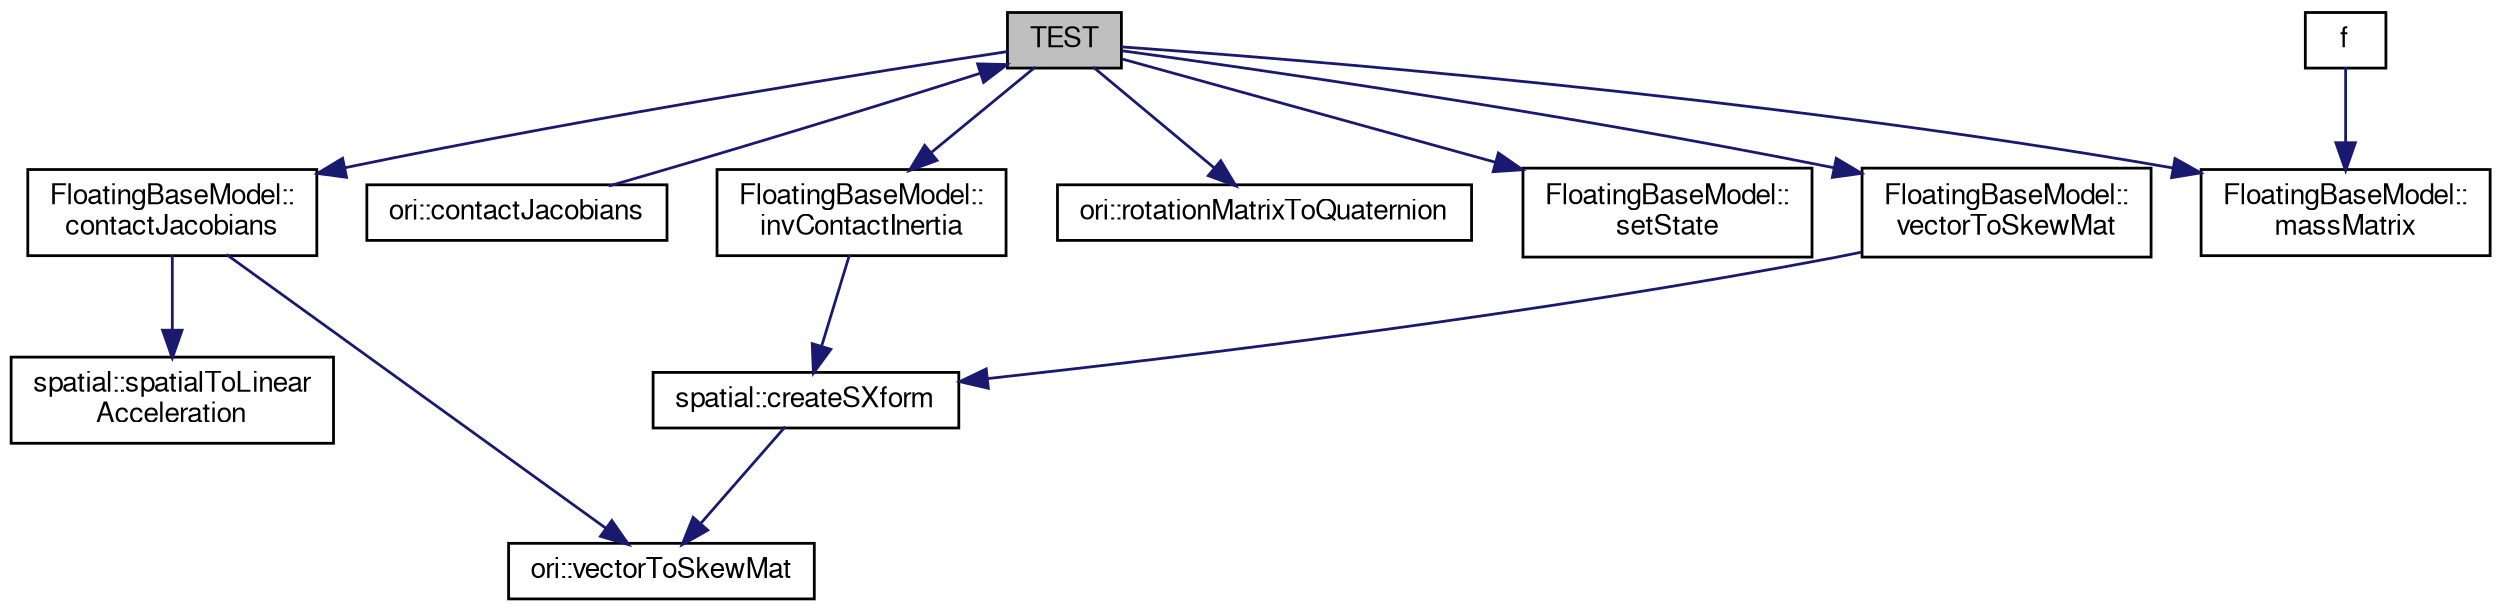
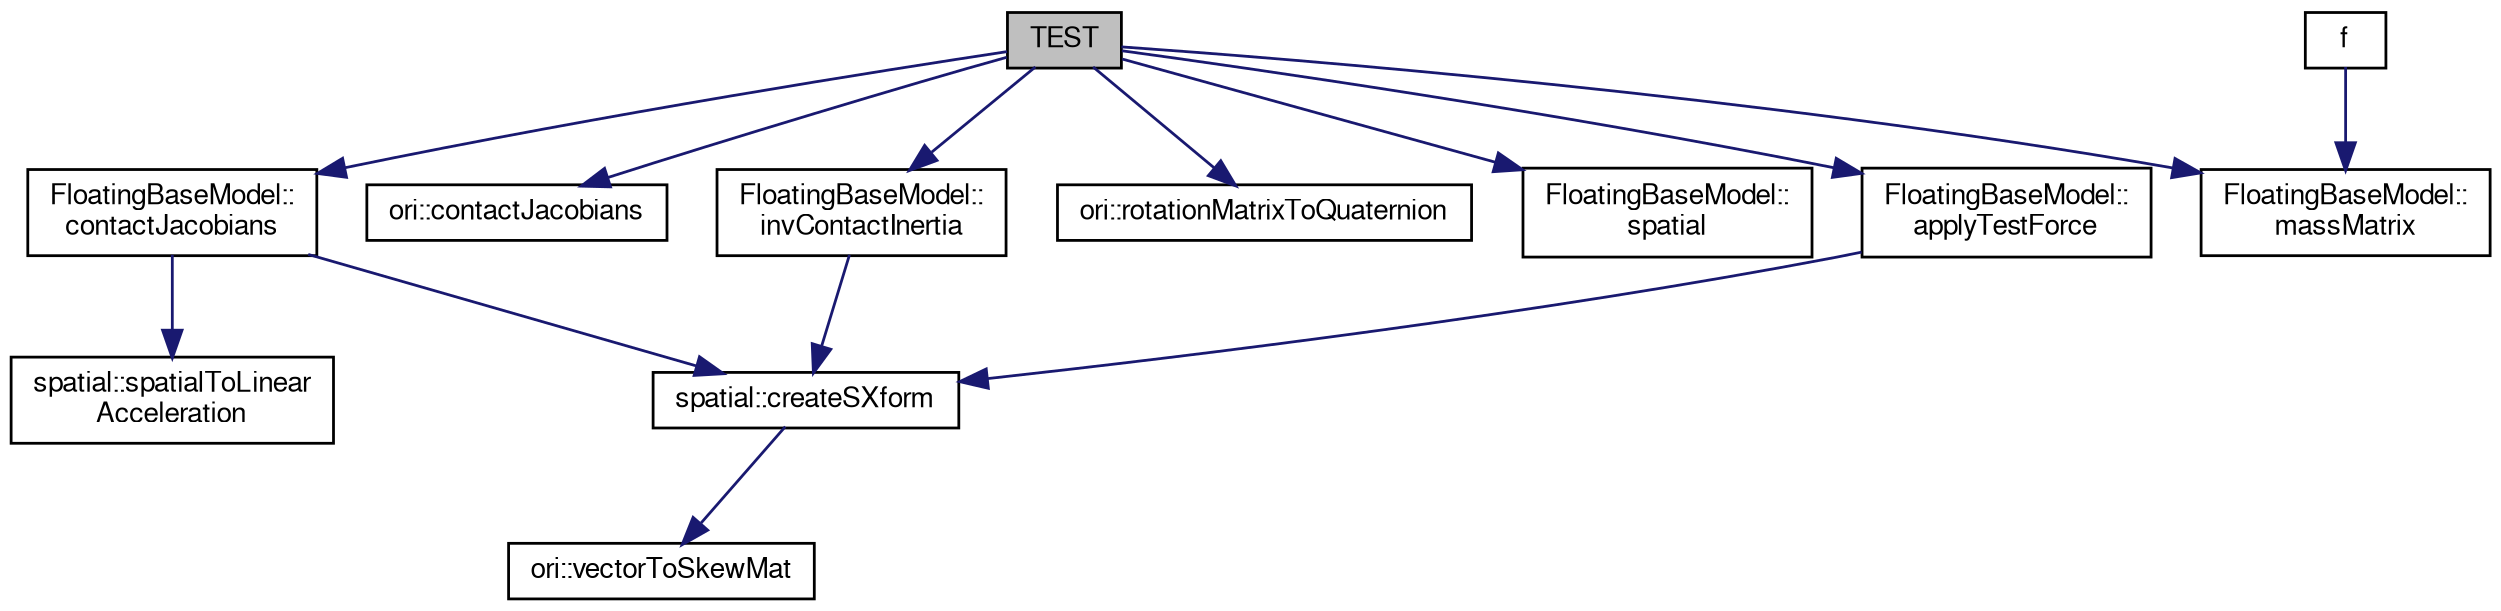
(795, 131) -> (807, 116)
(1668, 213) -> (1668, 213)
(2007, 213) -> (2007, 213)
(416, 391) -> (502, 310)
